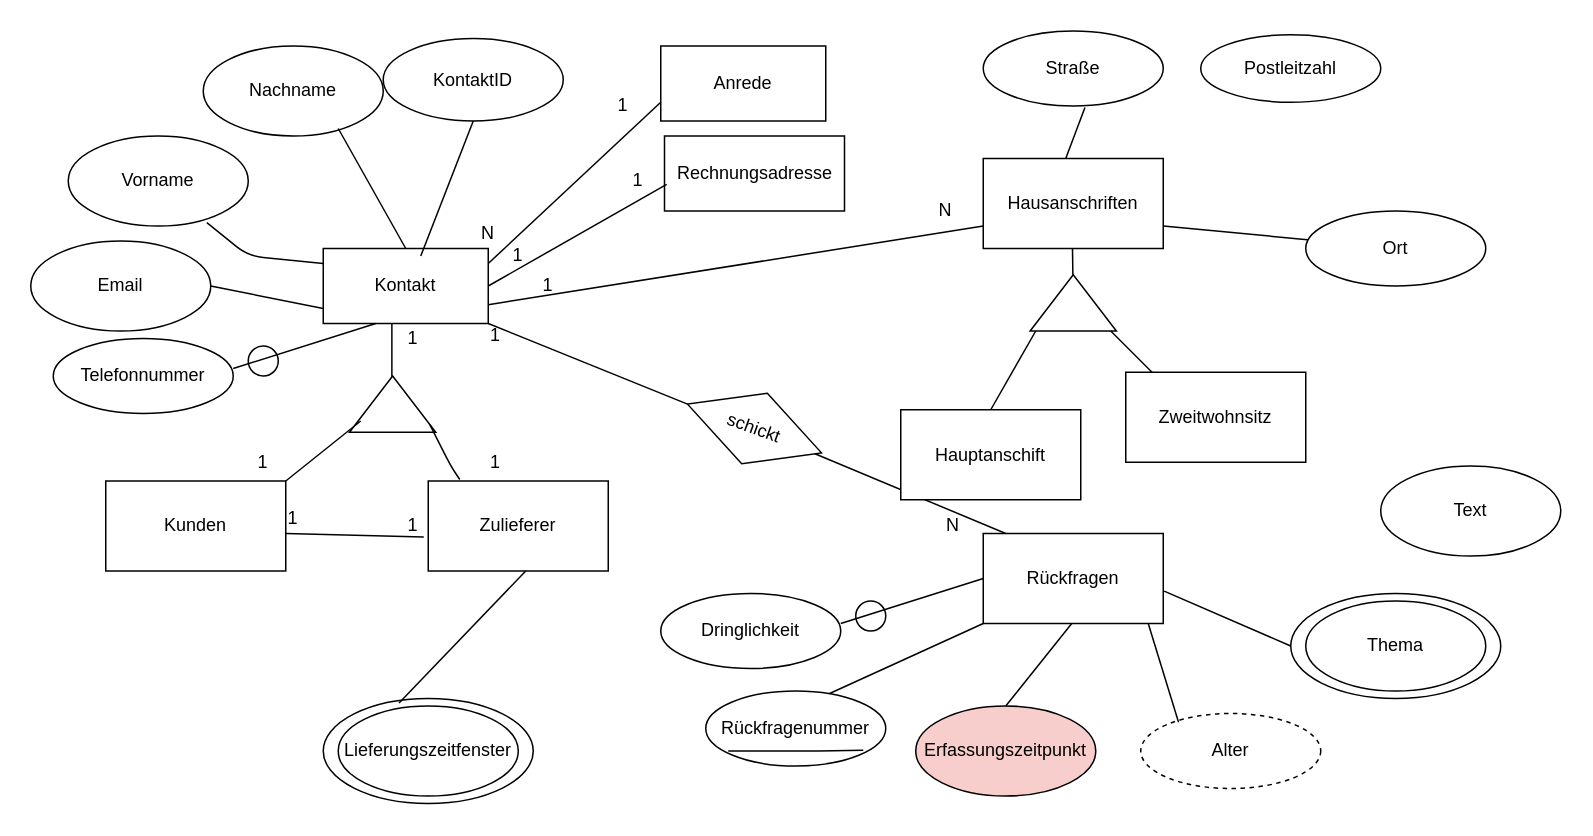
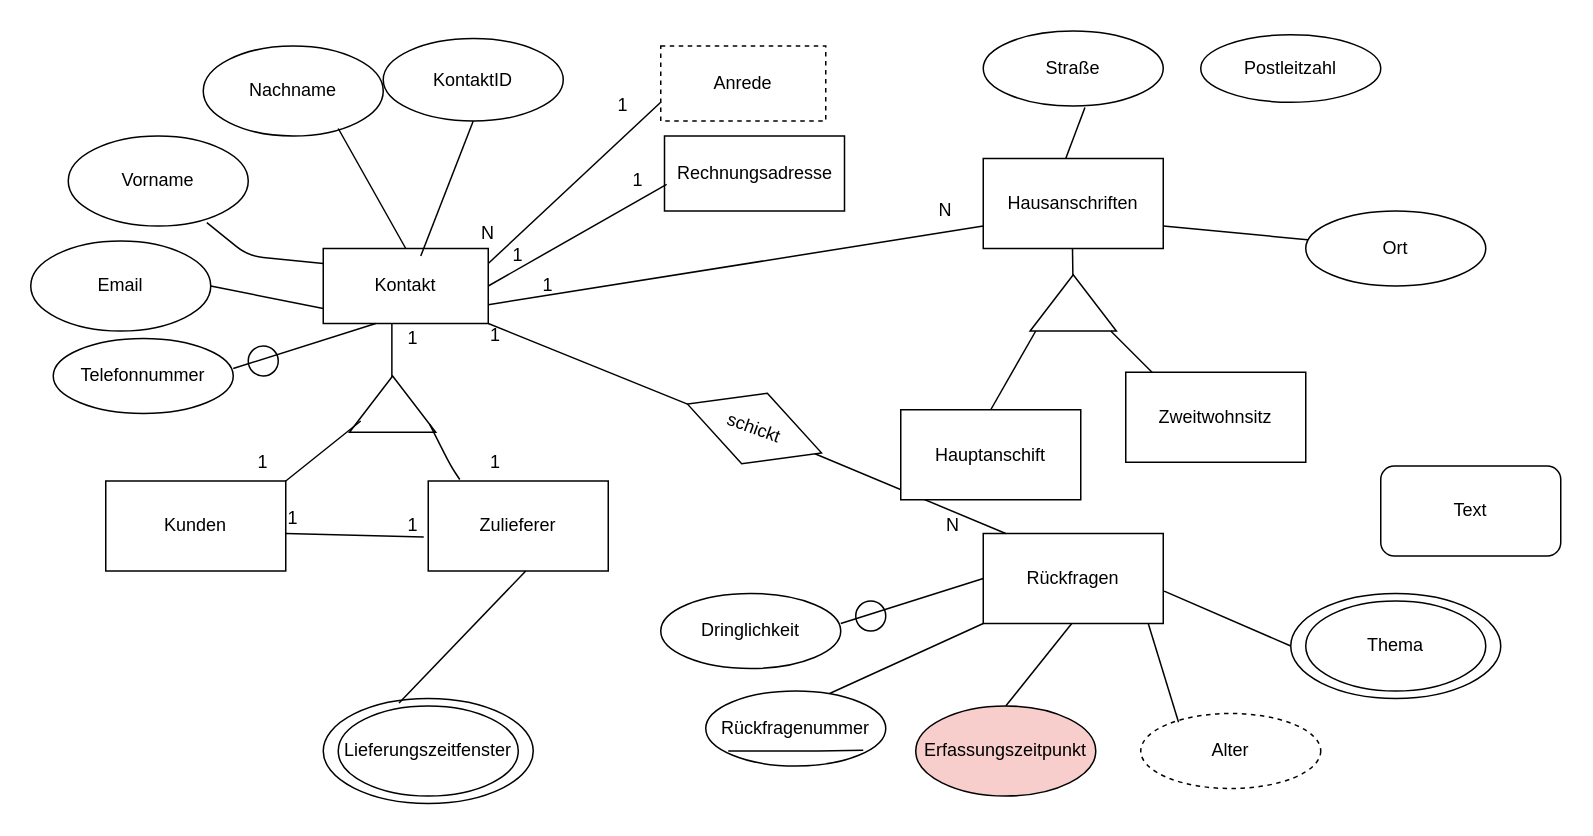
(743, 83) -> (743, 83)
(1471, 511) -> (1471, 511)
